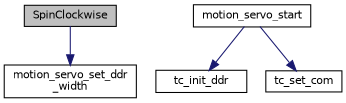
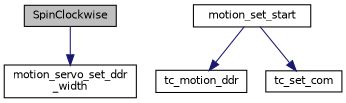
(252, 16) -> (252, 16)
(201, 81) -> (201, 81)
